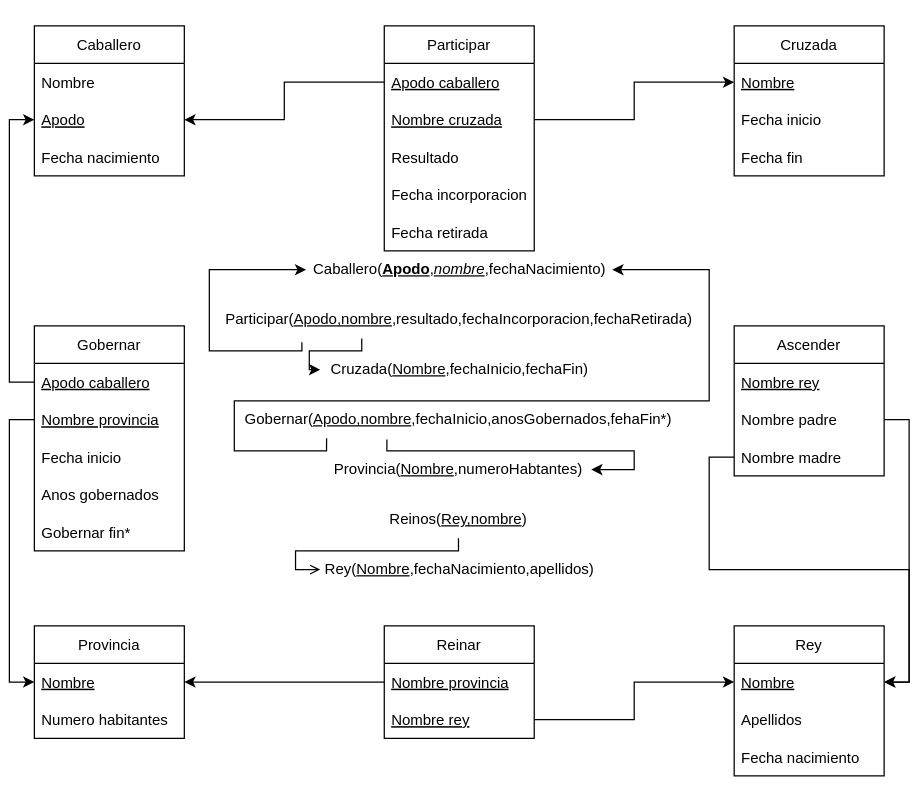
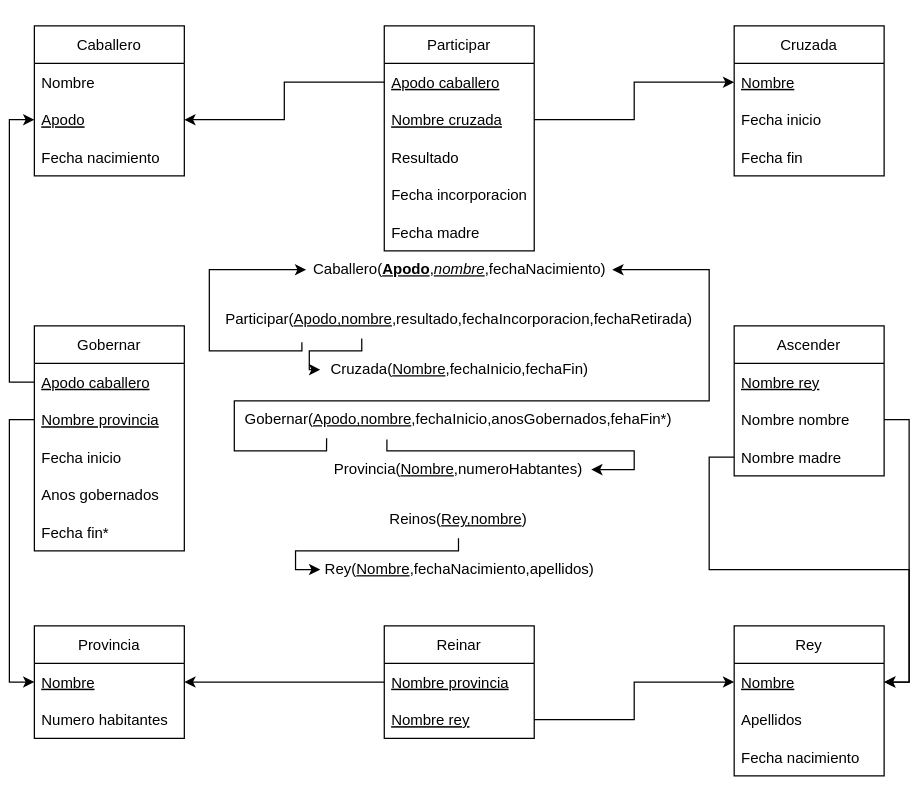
(446, 233) -> (436, 233)
(790, 420) -> (794, 420)
(92, 533) -> (79, 533)
(312, 569) -> (310, 569)
